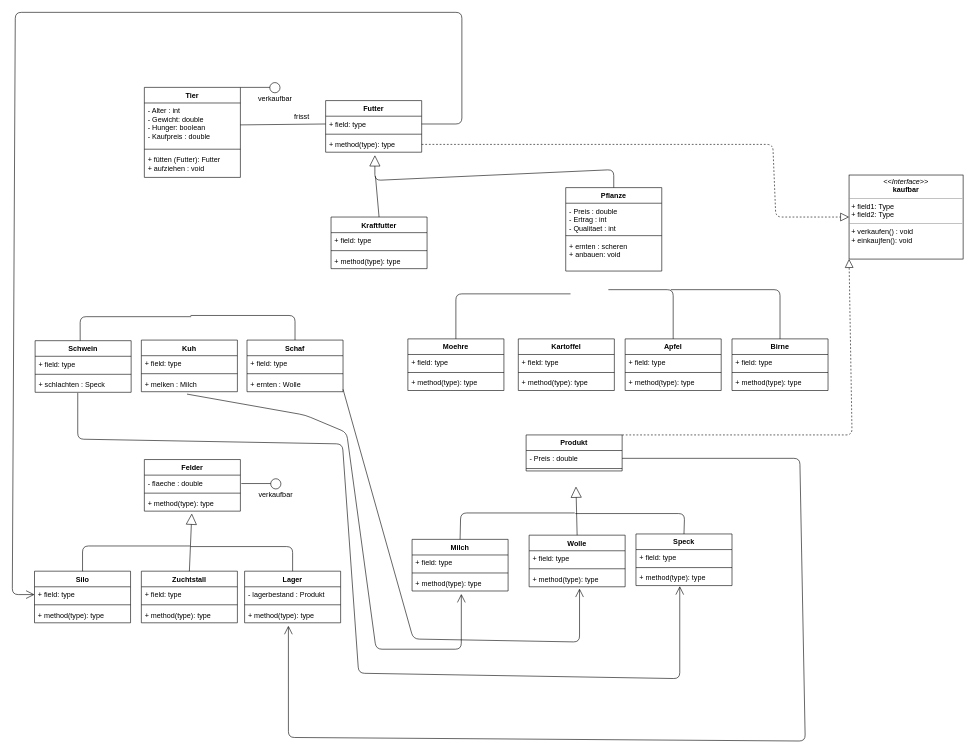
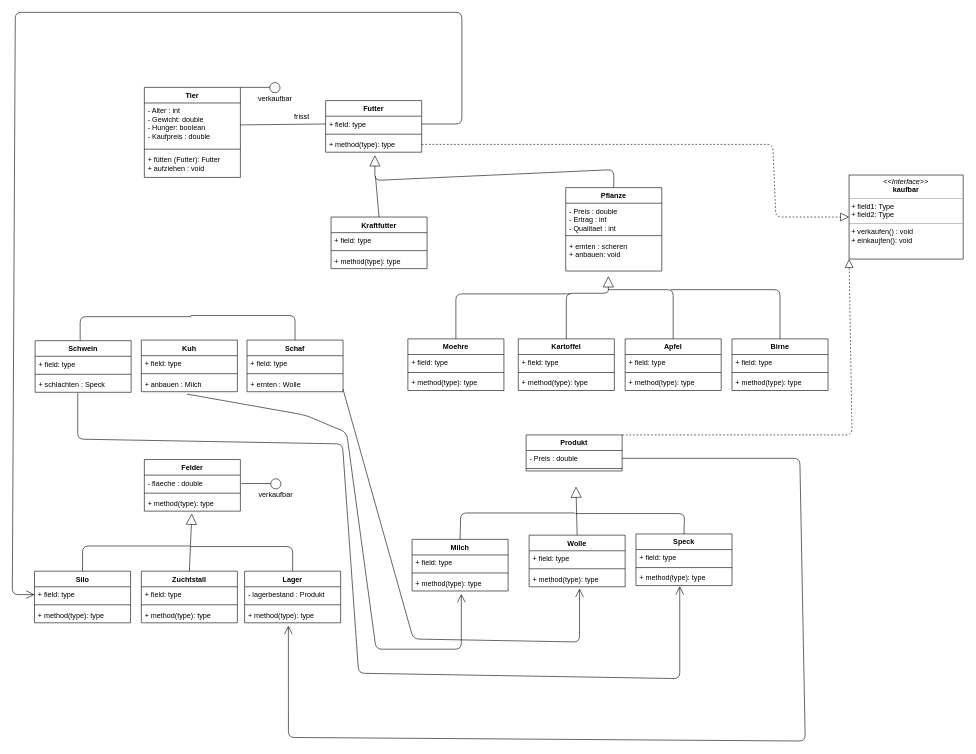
none -> (568, 295)
(170, 384) -> (173, 384)
